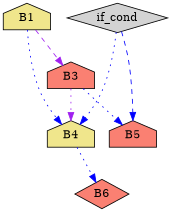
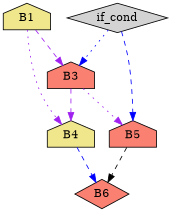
(35, 76) -> (35, 76)
(107, 77) -> (96, 44)
(71, 101) -> (71, 101)
(101, 105) -> (100, 104)
(85, 161) -> (85, 161)
none -> (119, 161)
